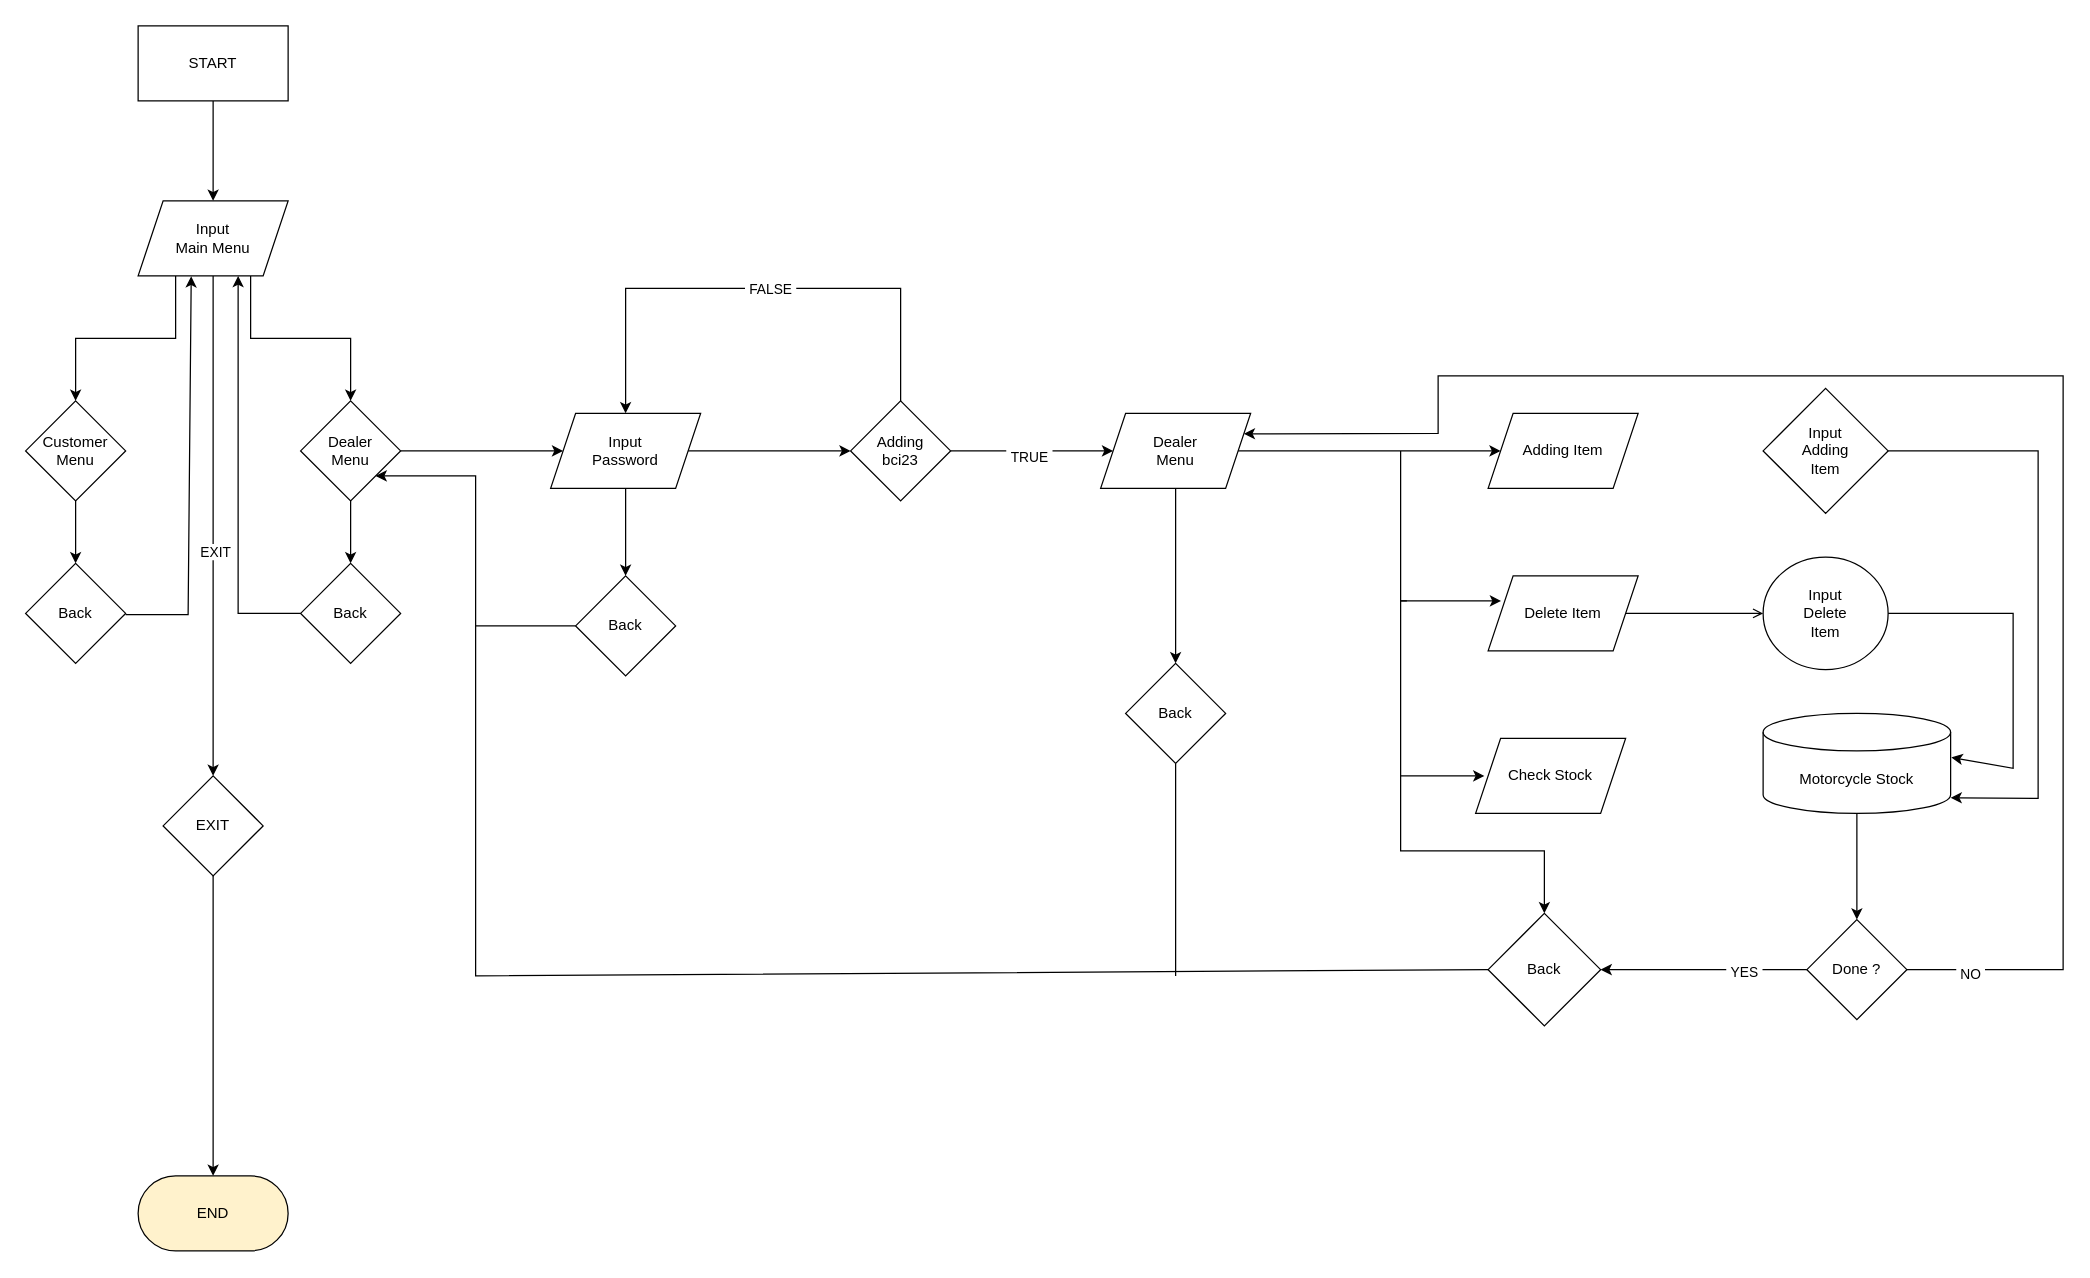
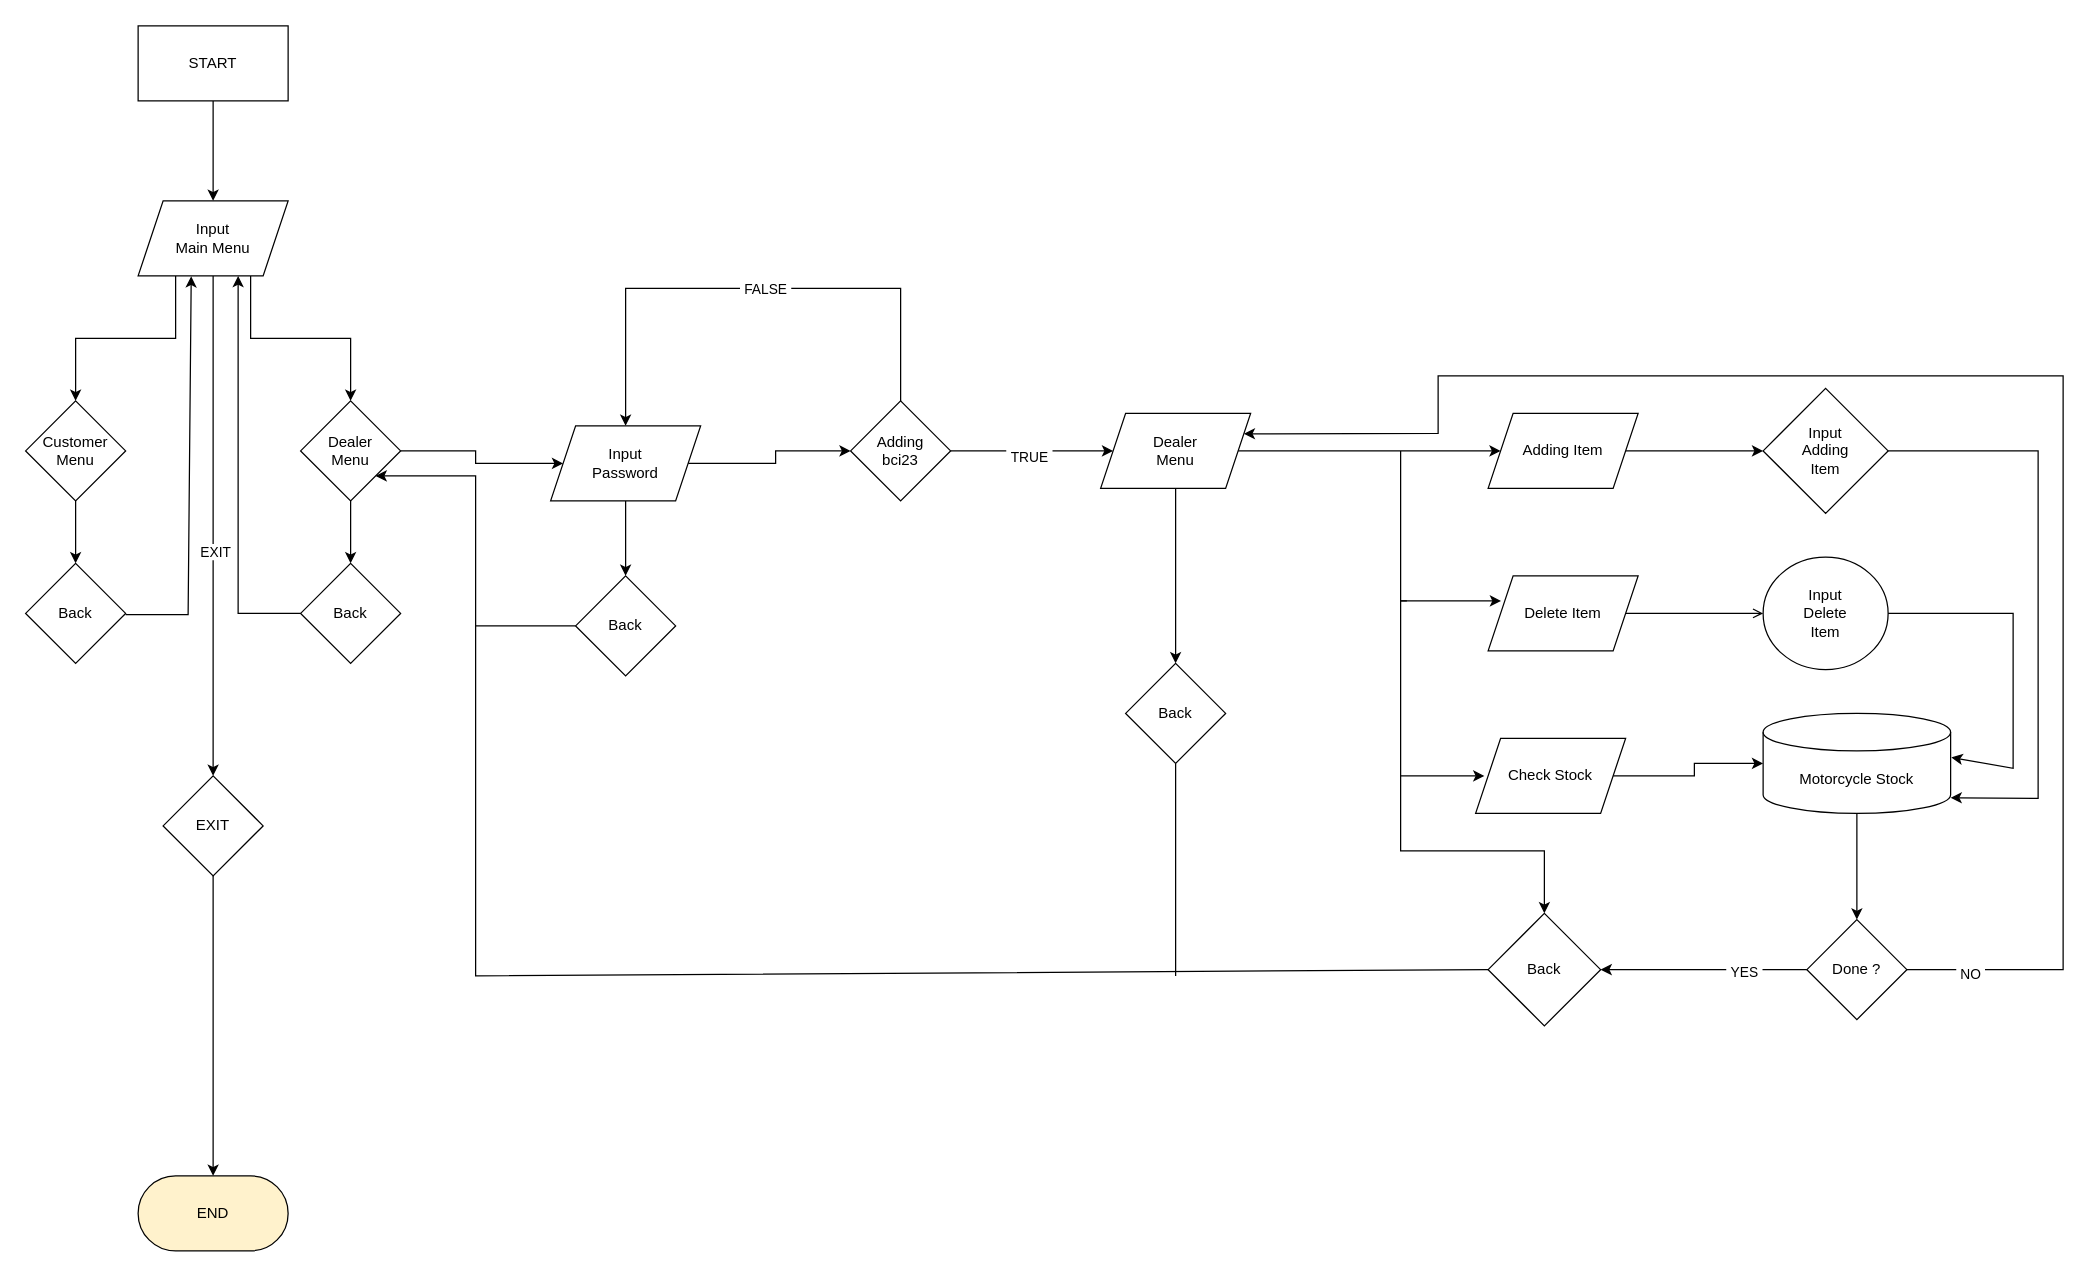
(626, 451) -> (626, 463)
none -> (1690, 451)
none -> (1689, 776)
